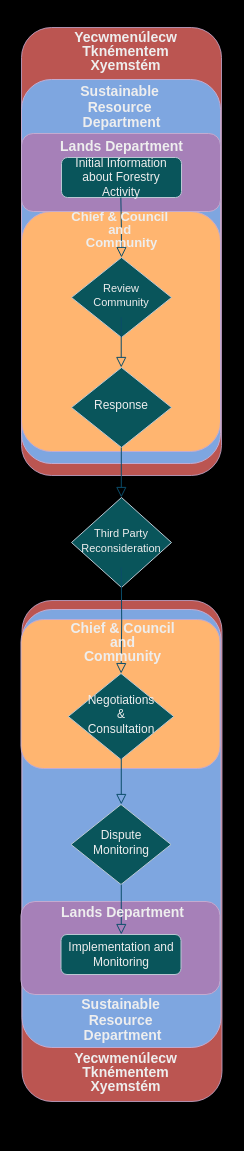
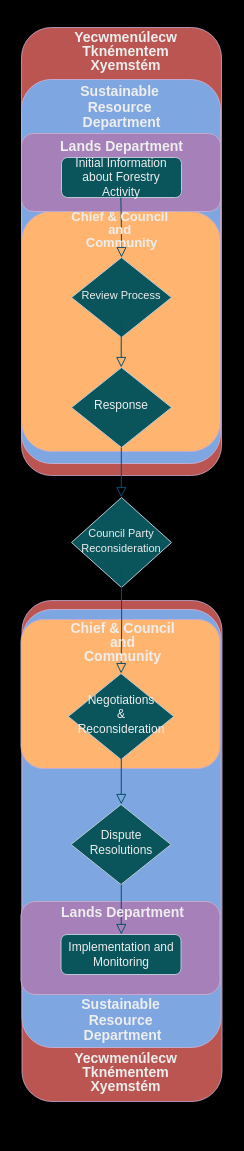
(122, 296) -> (122, 296)
(122, 541) -> (122, 541)
(122, 715) -> (122, 715)
(122, 843) -> (122, 843)
